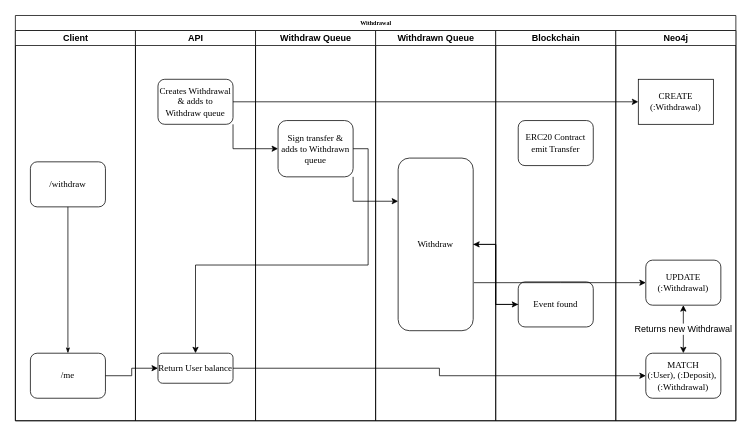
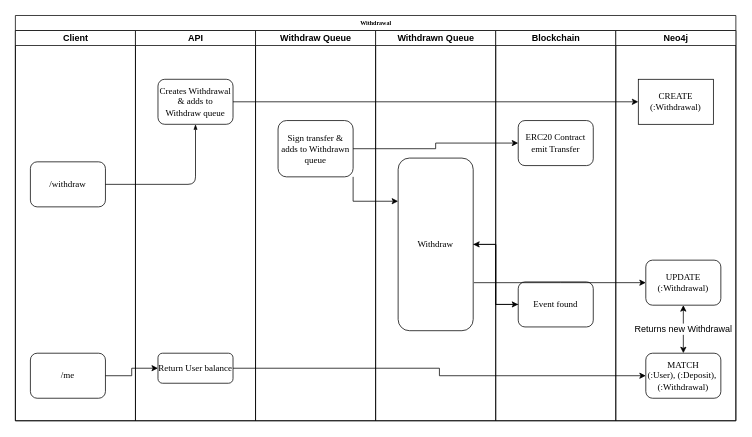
(252, 149) -> none
(195, 305) -> (404, 149)
(68, 347) -> (176, 184)
